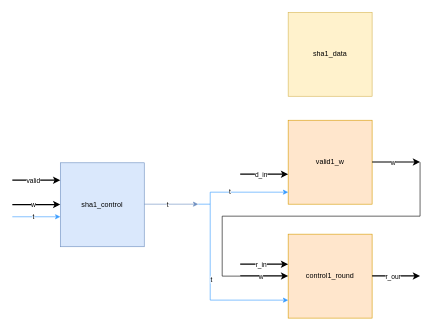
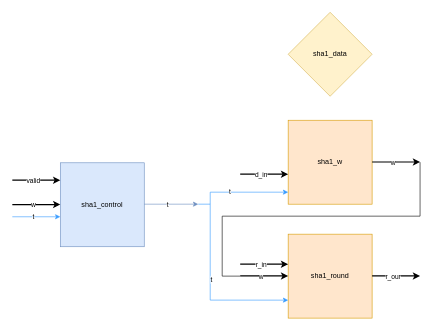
(330, 54) -> (330, 54)
(330, 162) -> (330, 162)
(330, 276) -> (330, 276)
